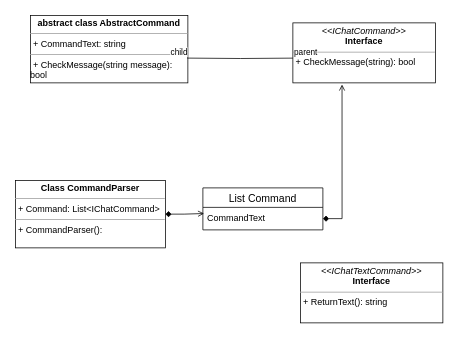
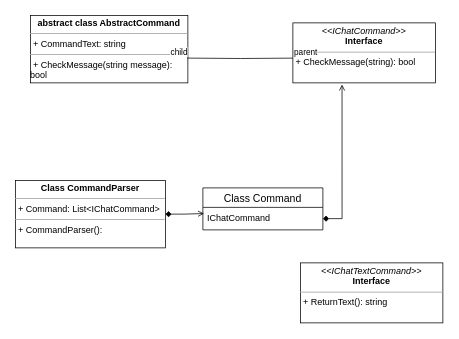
(263, 198) -> (263, 198)
(235, 218) -> (237, 218)
